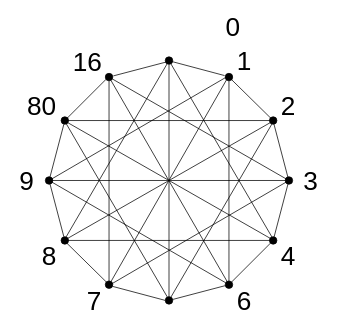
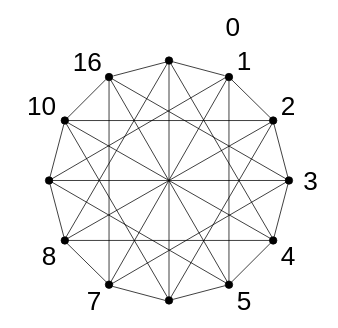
(42, 105) -> (42, 105)
(27, 180) -> none
(245, 300) -> (245, 300)
